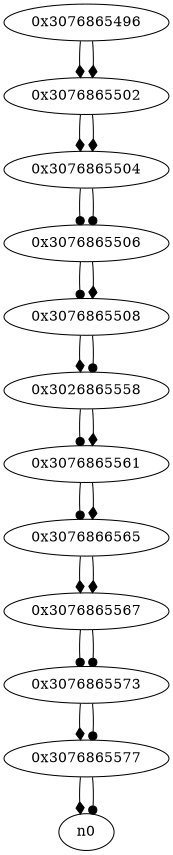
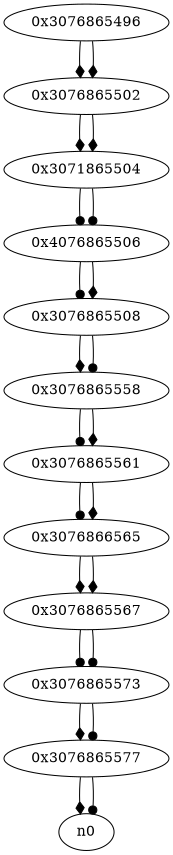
(86, 170) -> (86, 170)
(86, 243) -> (86, 243)
(86, 390) -> (86, 390)
